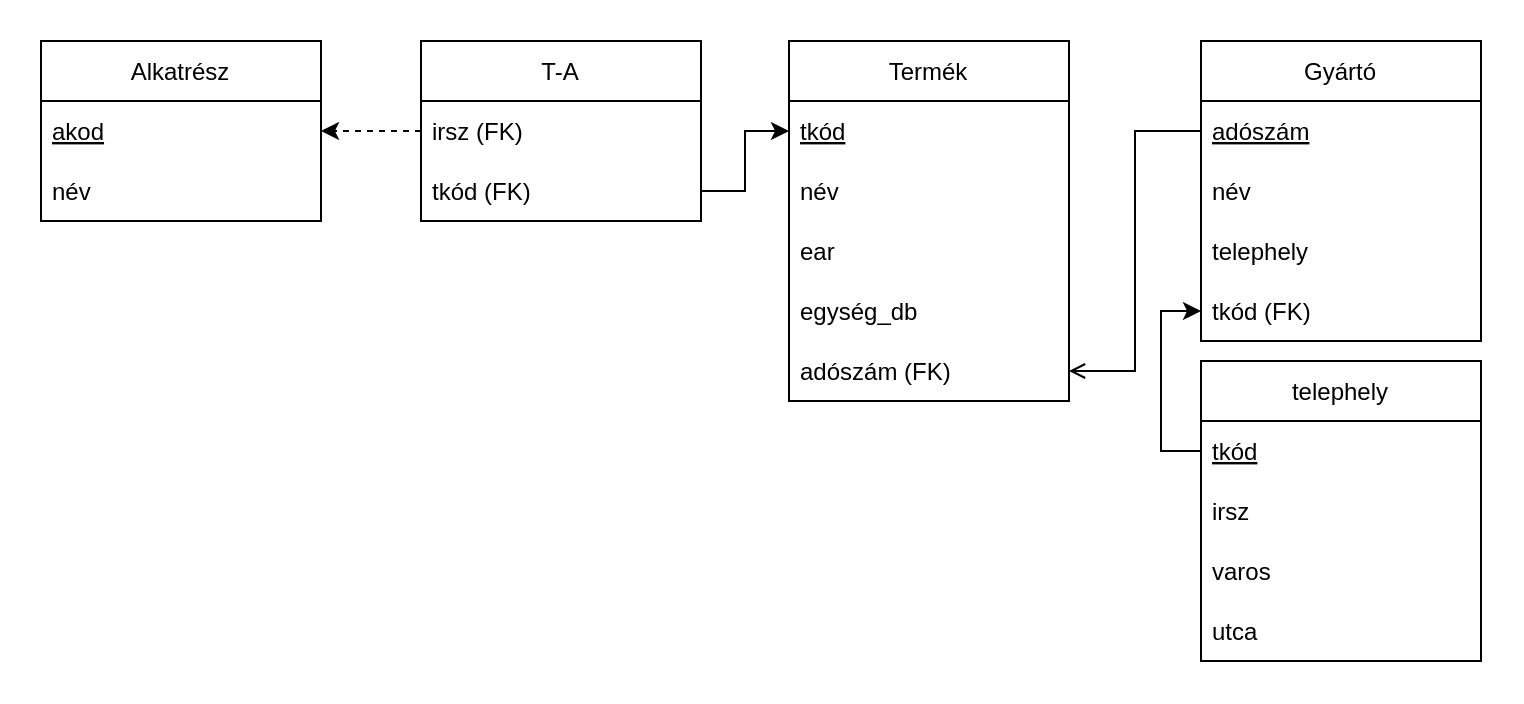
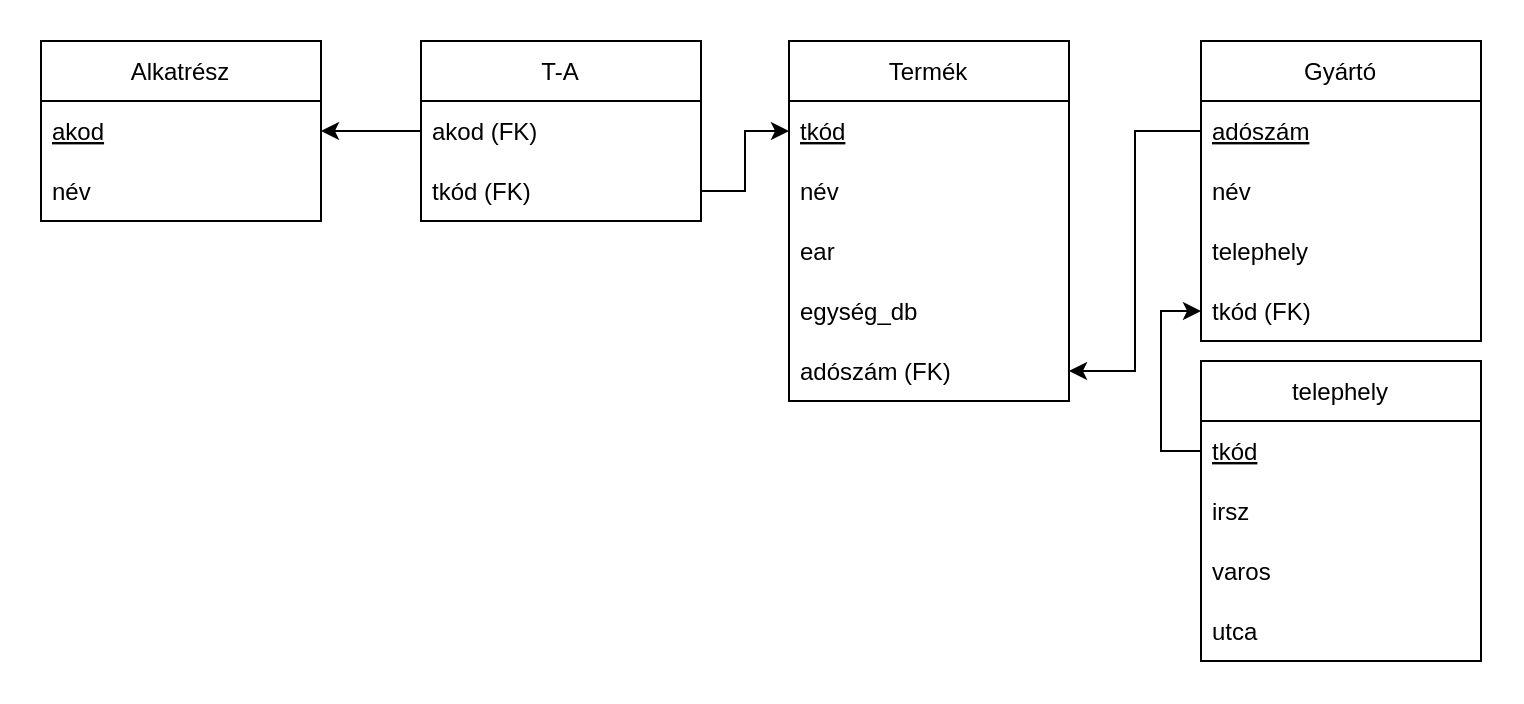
(376, 131) -> (376, 131)
(486, 132) -> (489, 132)
(1081, 371) -> (1084, 371)
